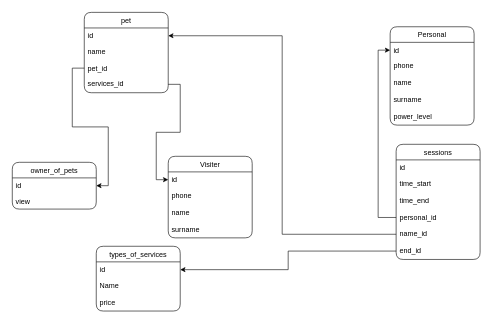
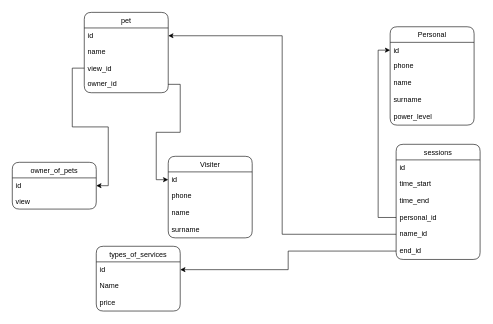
(99, 68) -> (100, 68)
(108, 84) -> (103, 84)
